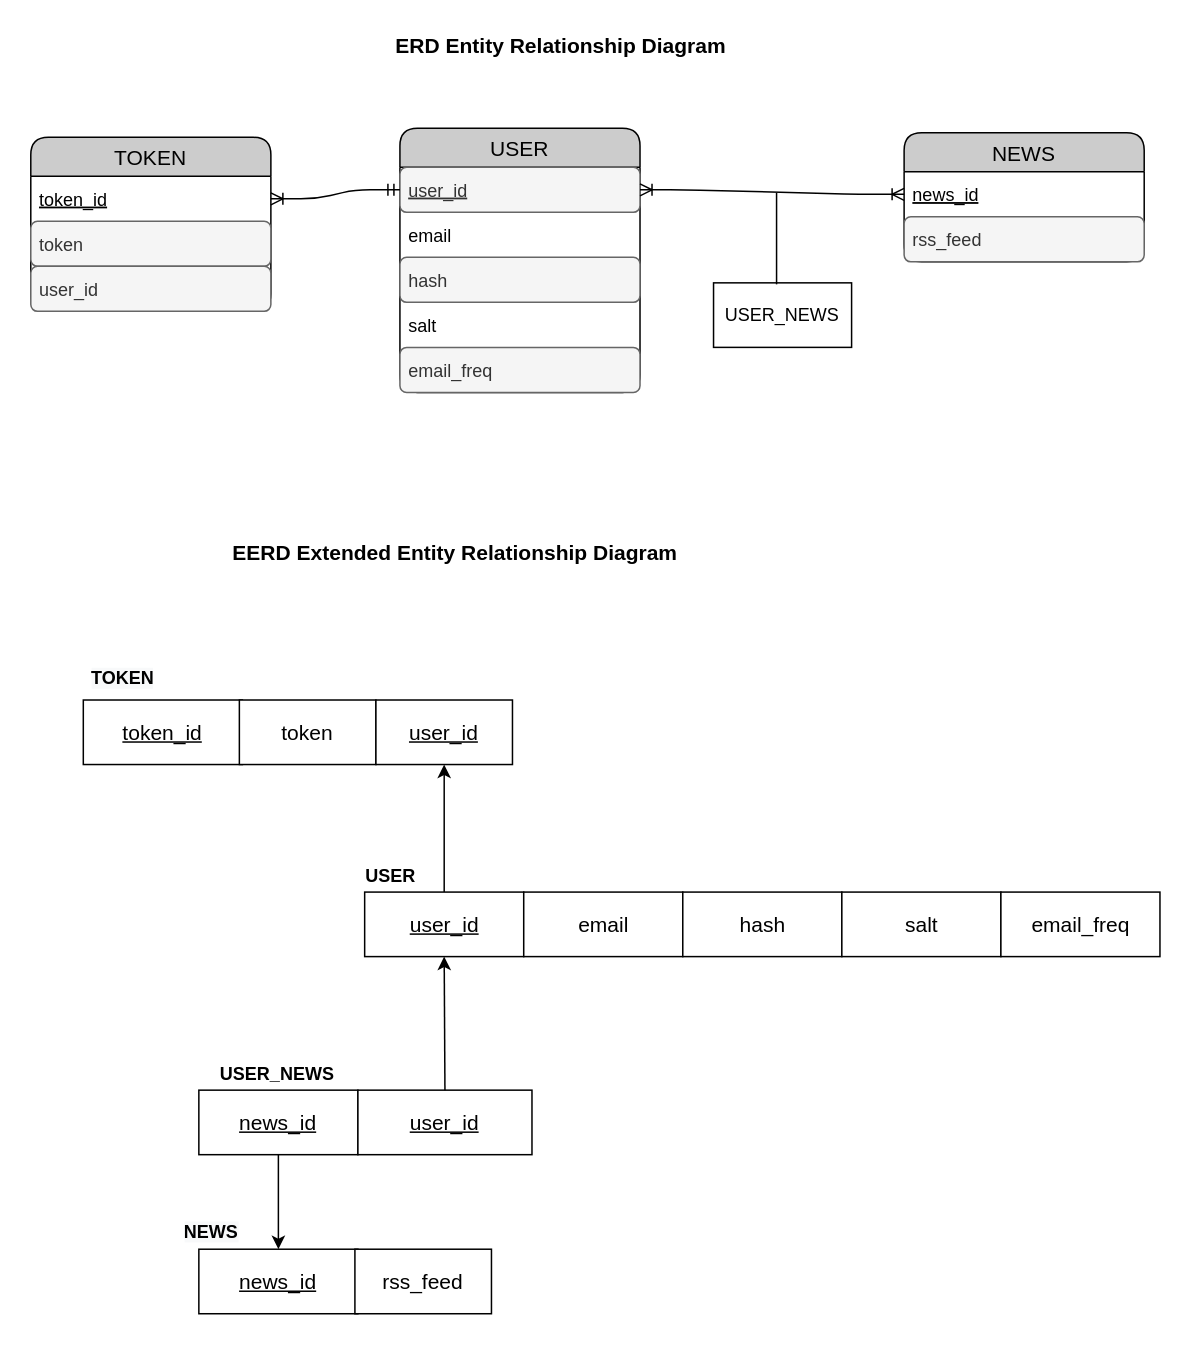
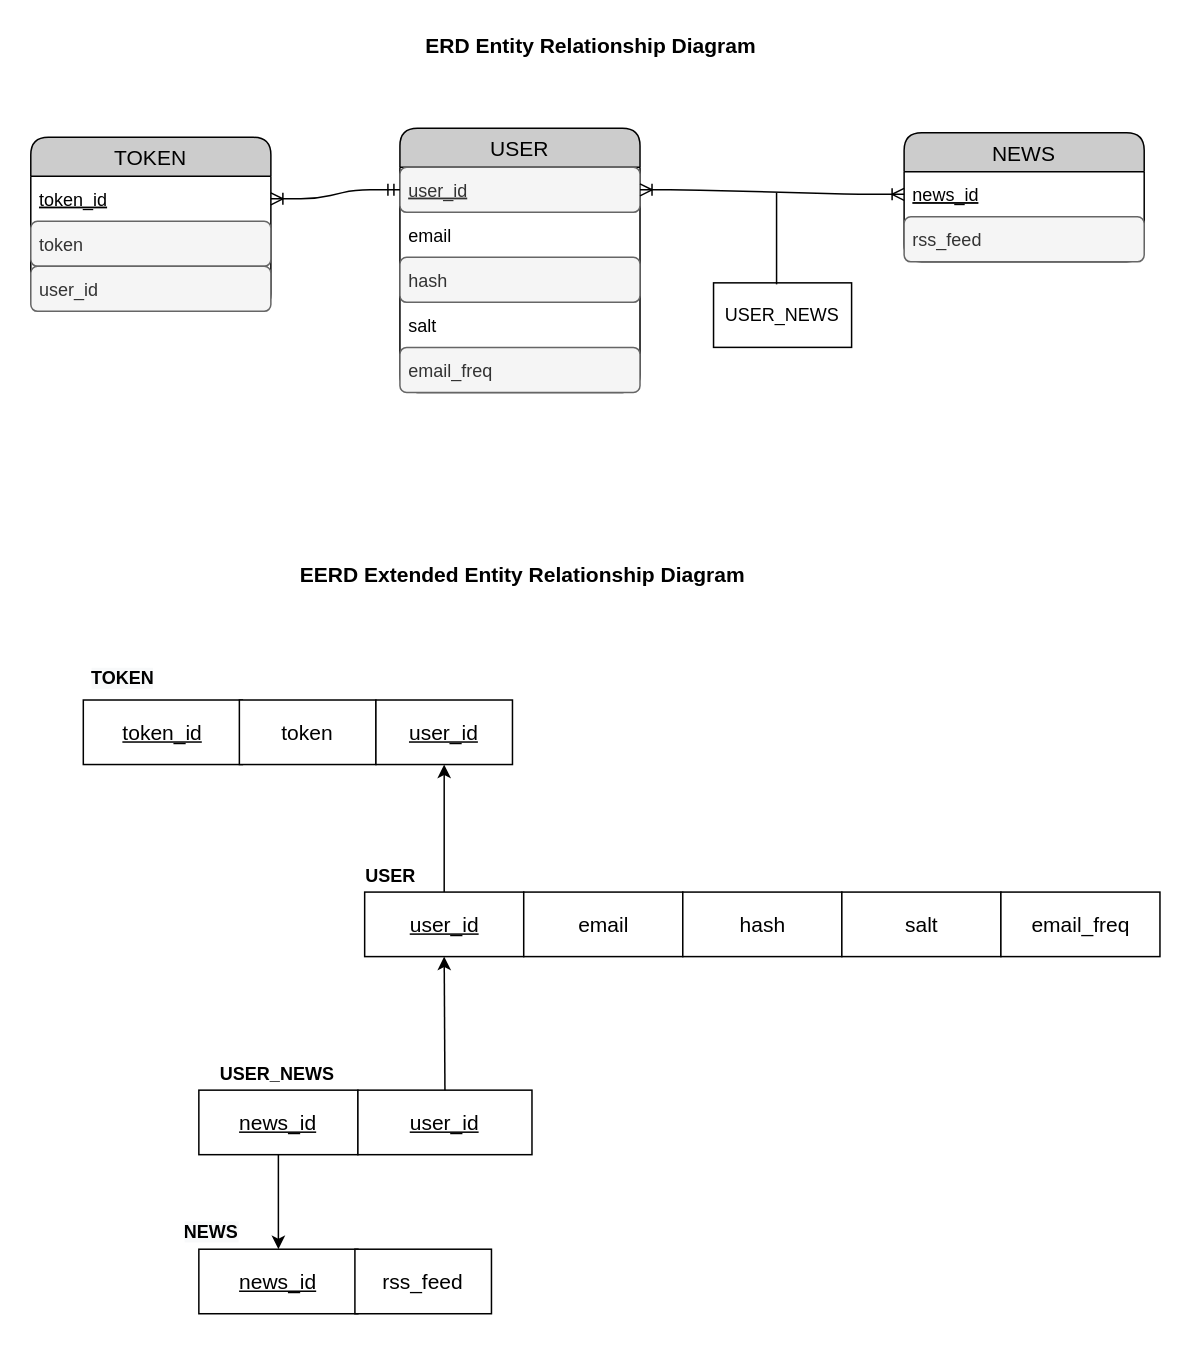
(561, 46) -> (591, 46)
(455, 553) -> (523, 575)
